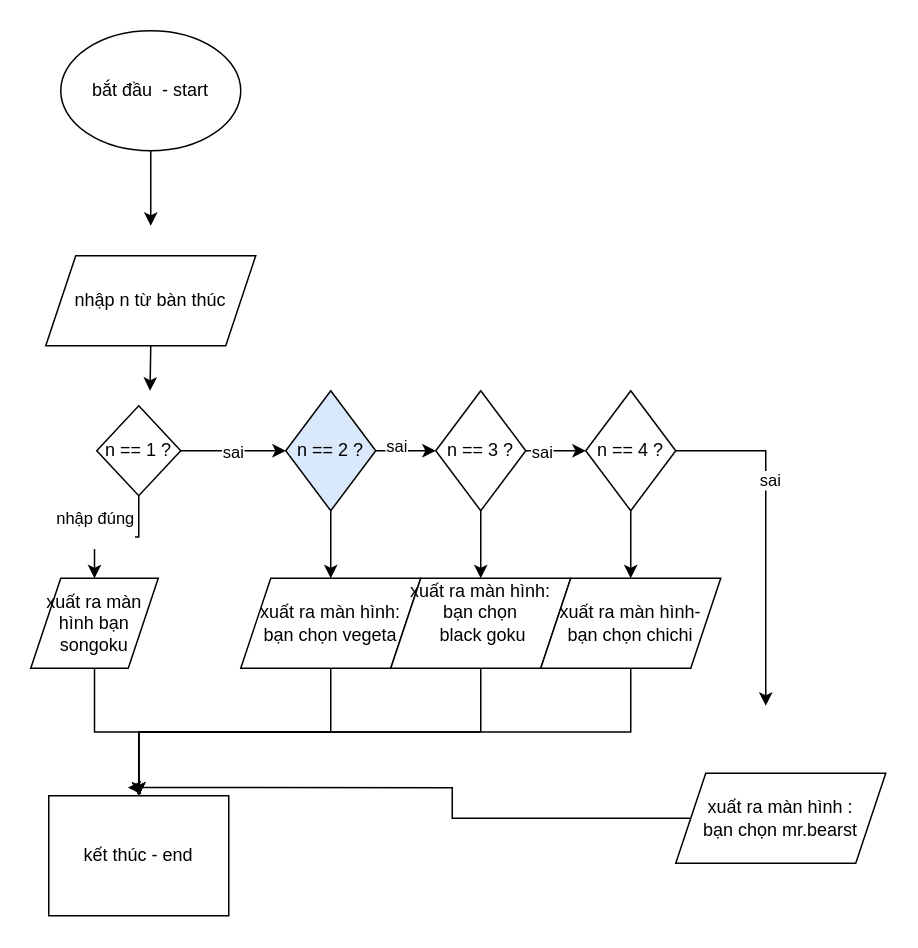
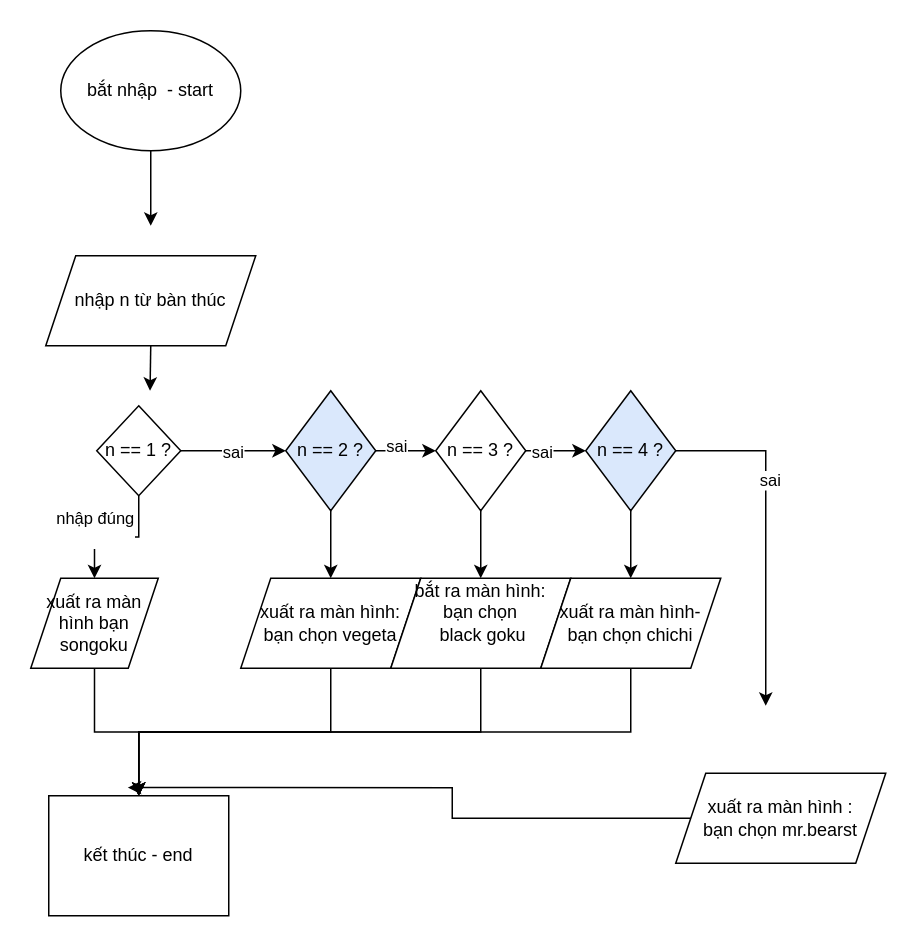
(151, 91) -> (151, 91)
(631, 451) -> (631, 451)
(481, 623) -> (481, 623)
